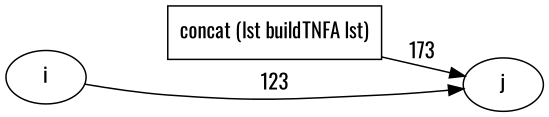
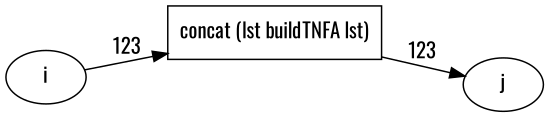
(422, 53) -> (422, 53)
(266, 99) -> (119, 63)
